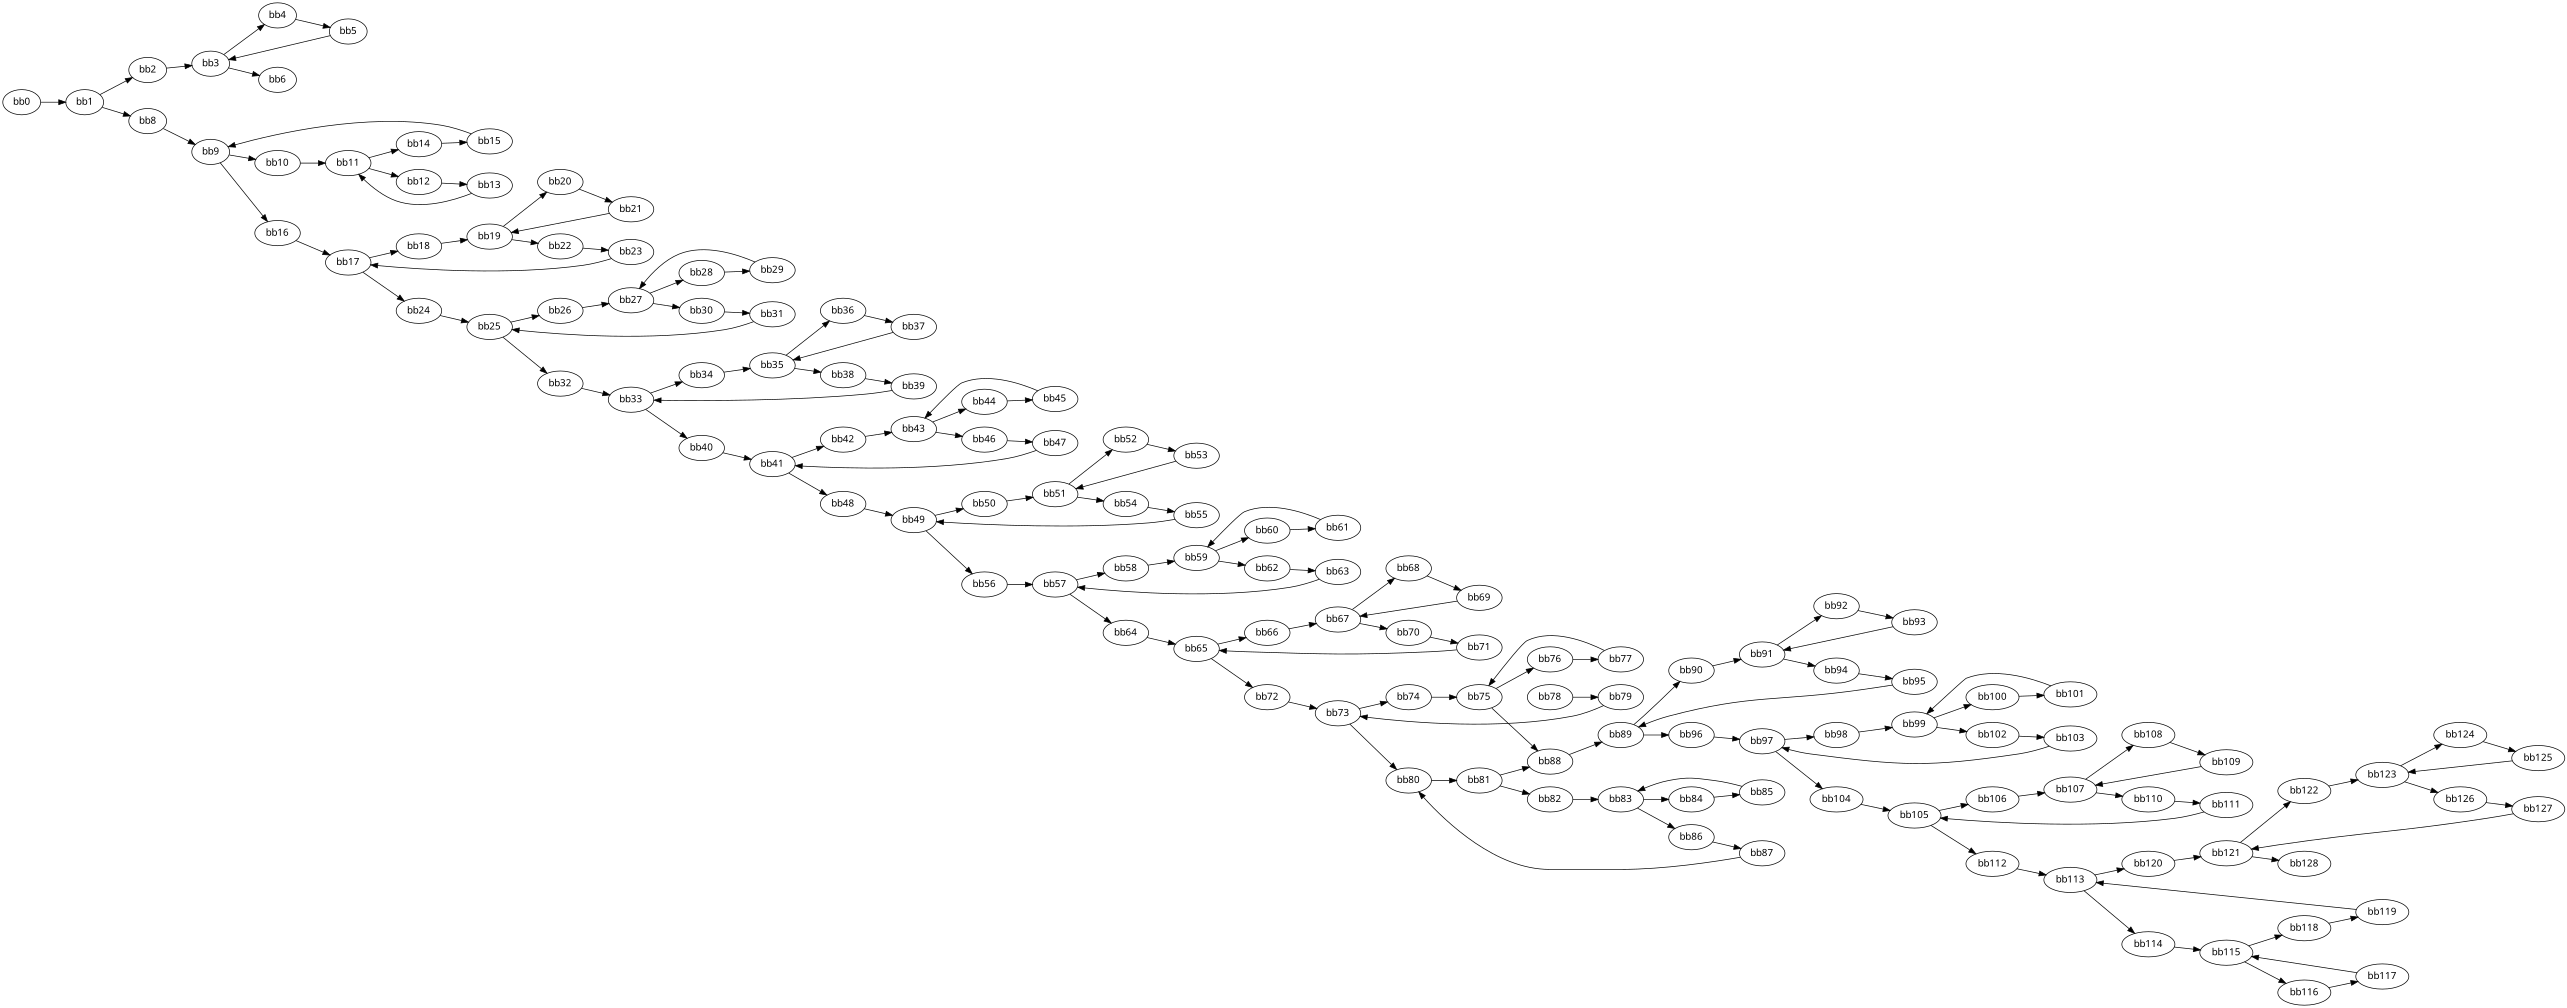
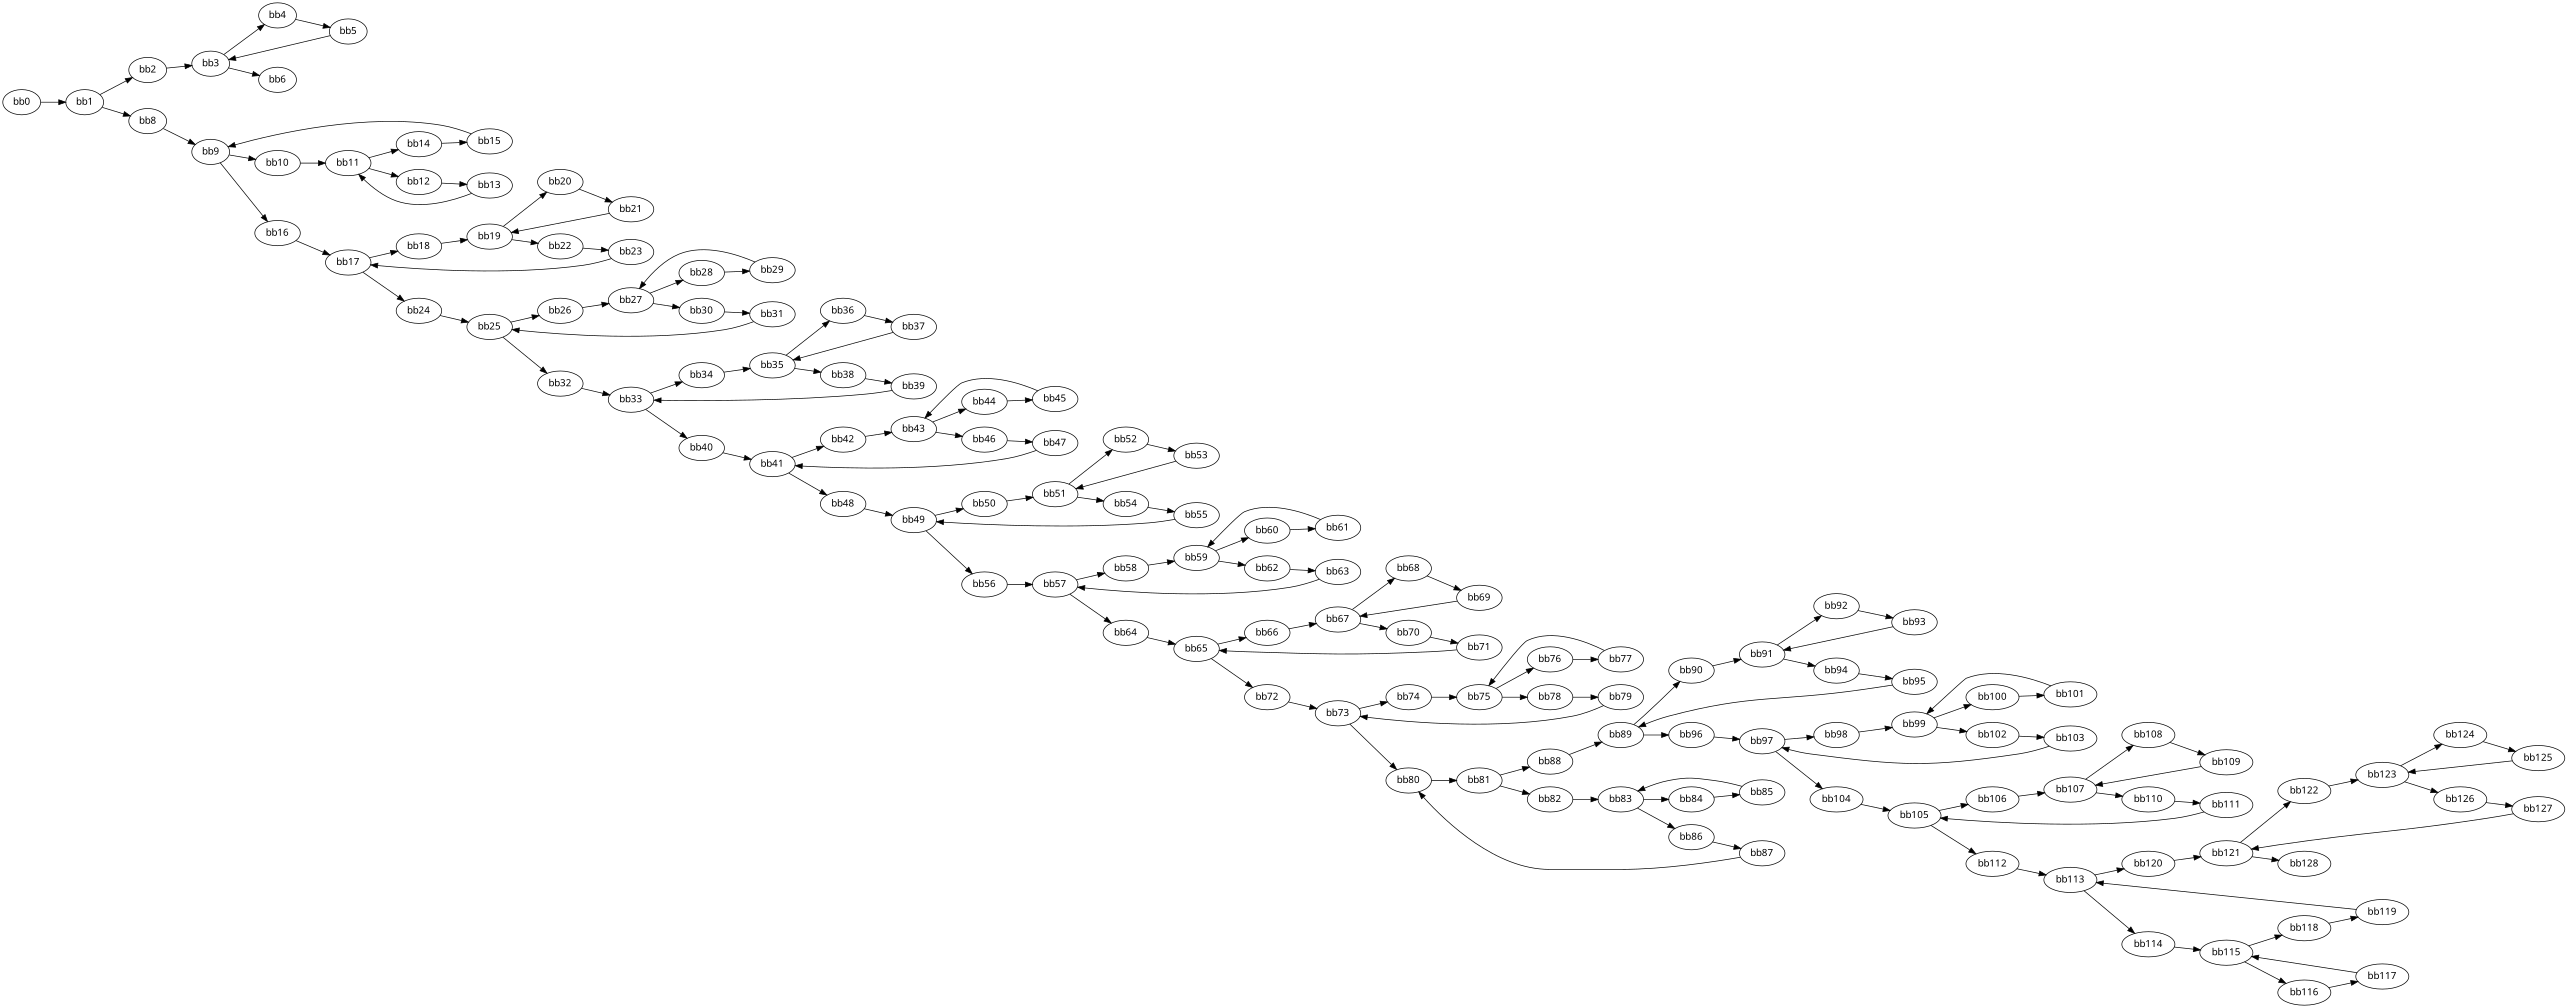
(1513, 728) -> (1511, 697)
